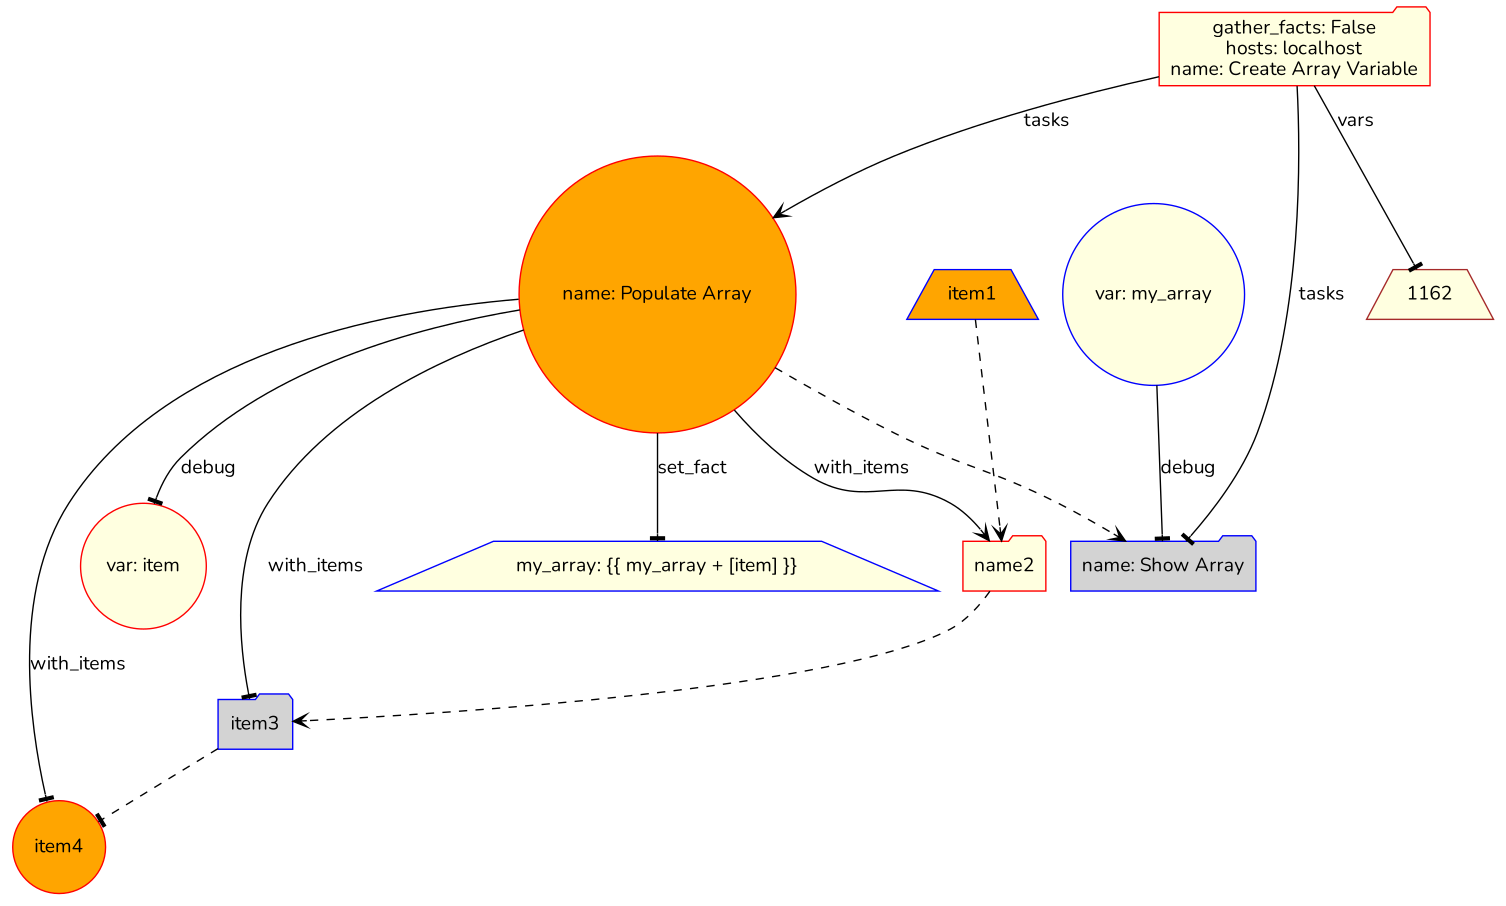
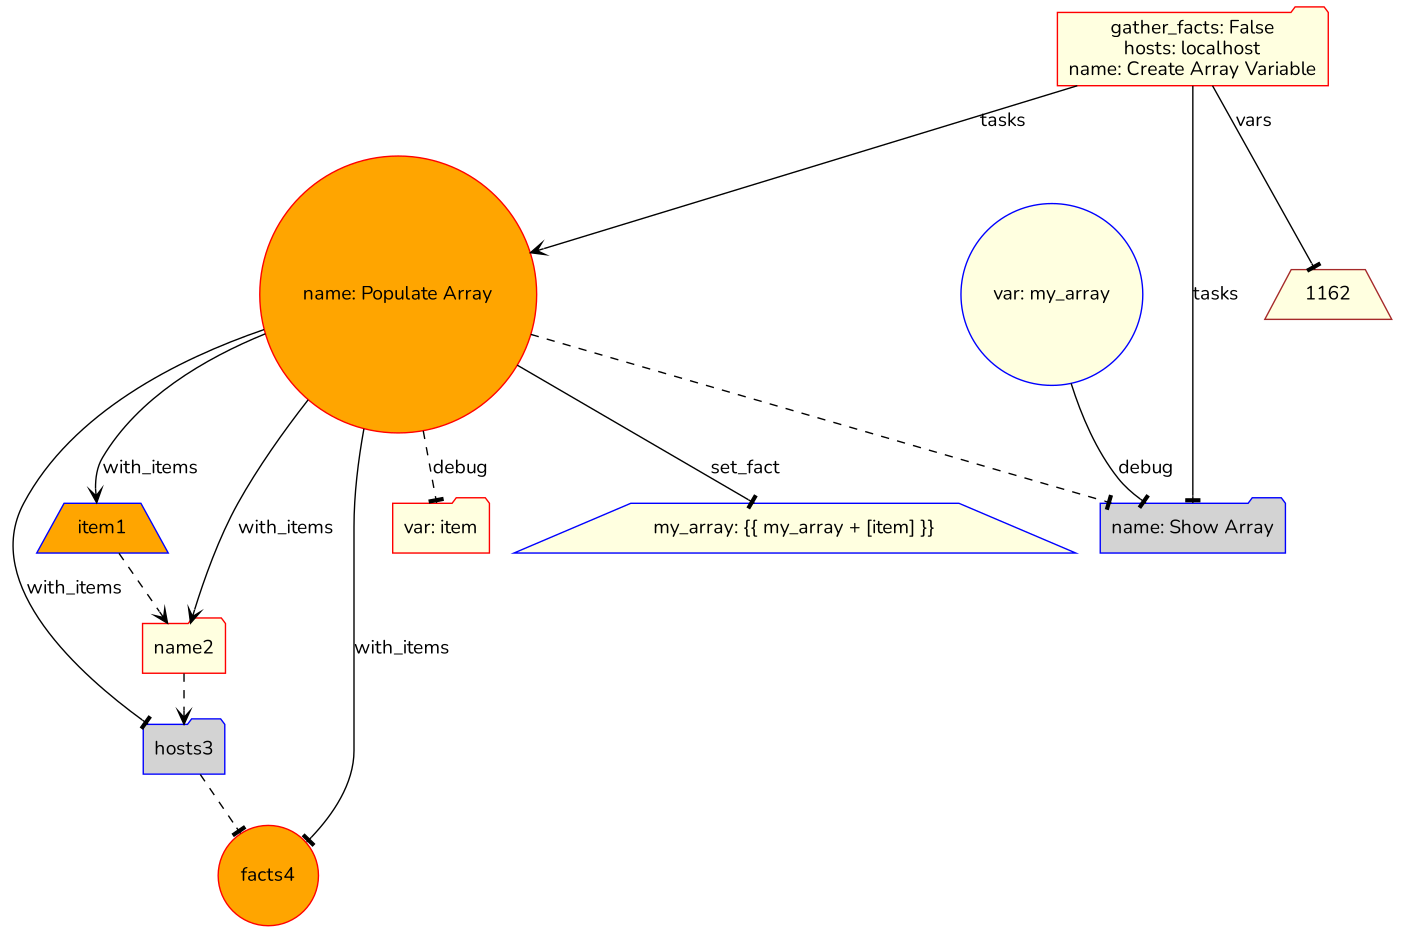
(318, 368) -> (429, 463)
none -> (161, 393)
(942, 455) -> (818, 418)
(143, 566) -> (441, 528)
(255, 724) -> (184, 749)
(59, 847) -> (268, 876)
